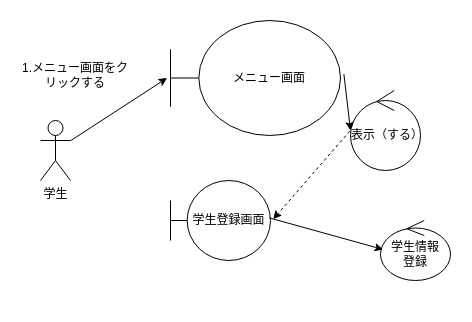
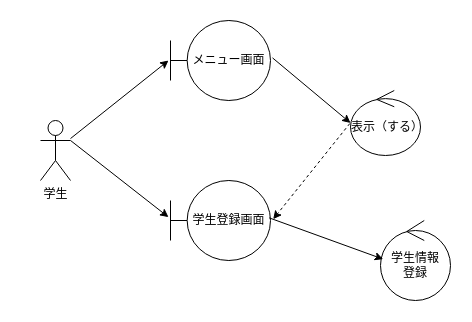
(76, 76) -> none
(256, 78) -> (221, 61)
(386, 131) -> (386, 123)
none -> (118, 177)
(416, 251) -> (416, 261)
